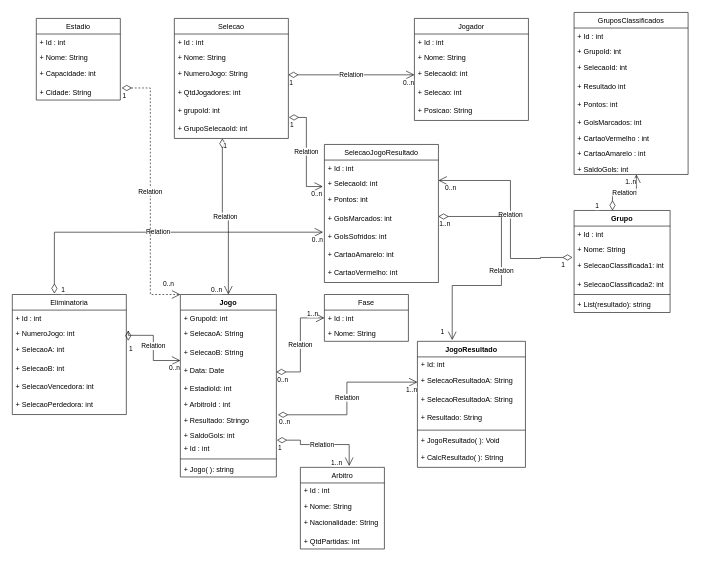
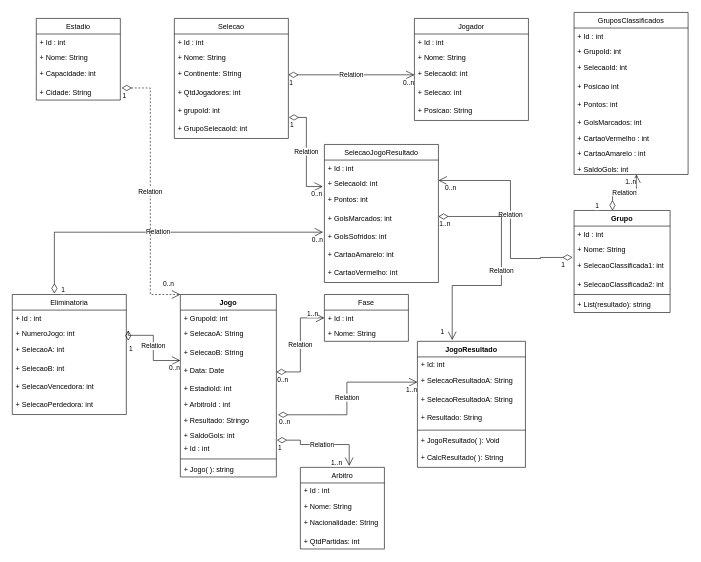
(215, 73) -> (214, 73)
(604, 86) -> (600, 86)
(228, 217) -> none
